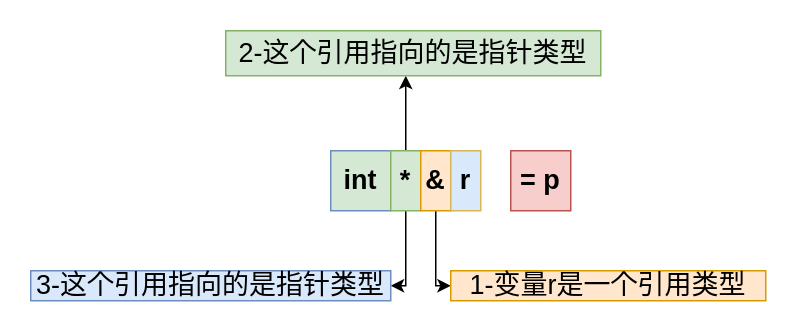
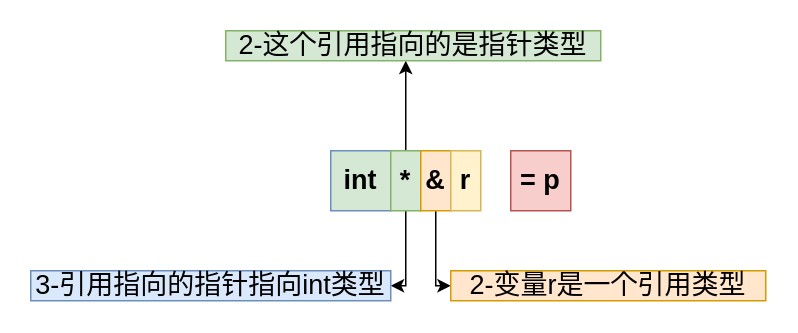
(413, 53) -> (413, 46)
(466, 181) -> (466, 181)
(211, 286) -> (211, 286)
(608, 286) -> (608, 286)
